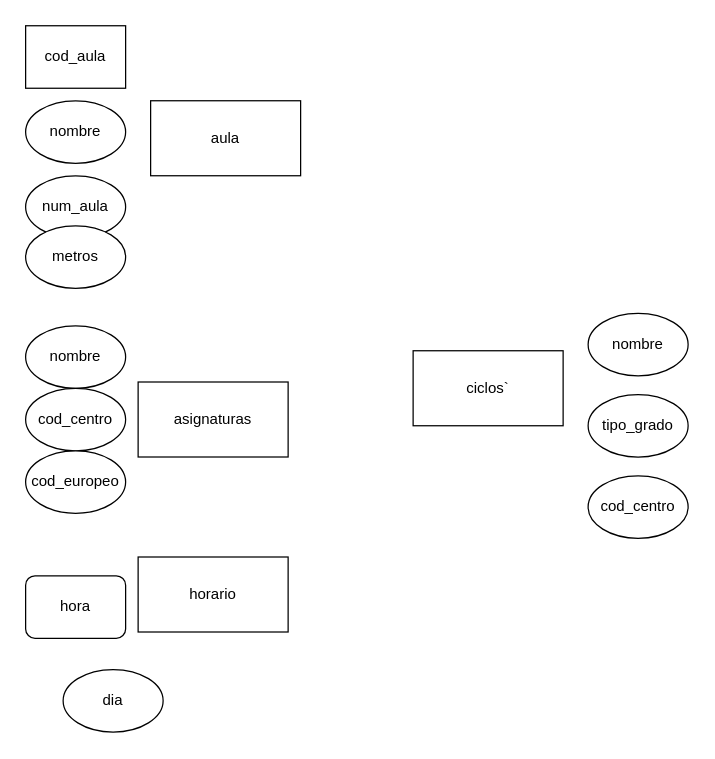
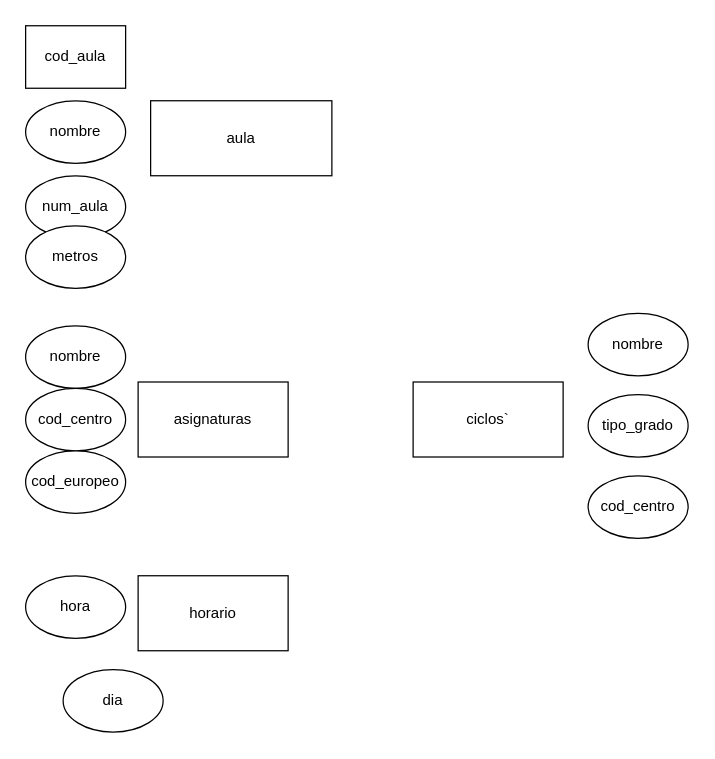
(226, 138) -> (241, 138)
(488, 388) -> (488, 419)
(213, 594) -> (213, 613)
(76, 607) -> (76, 607)
